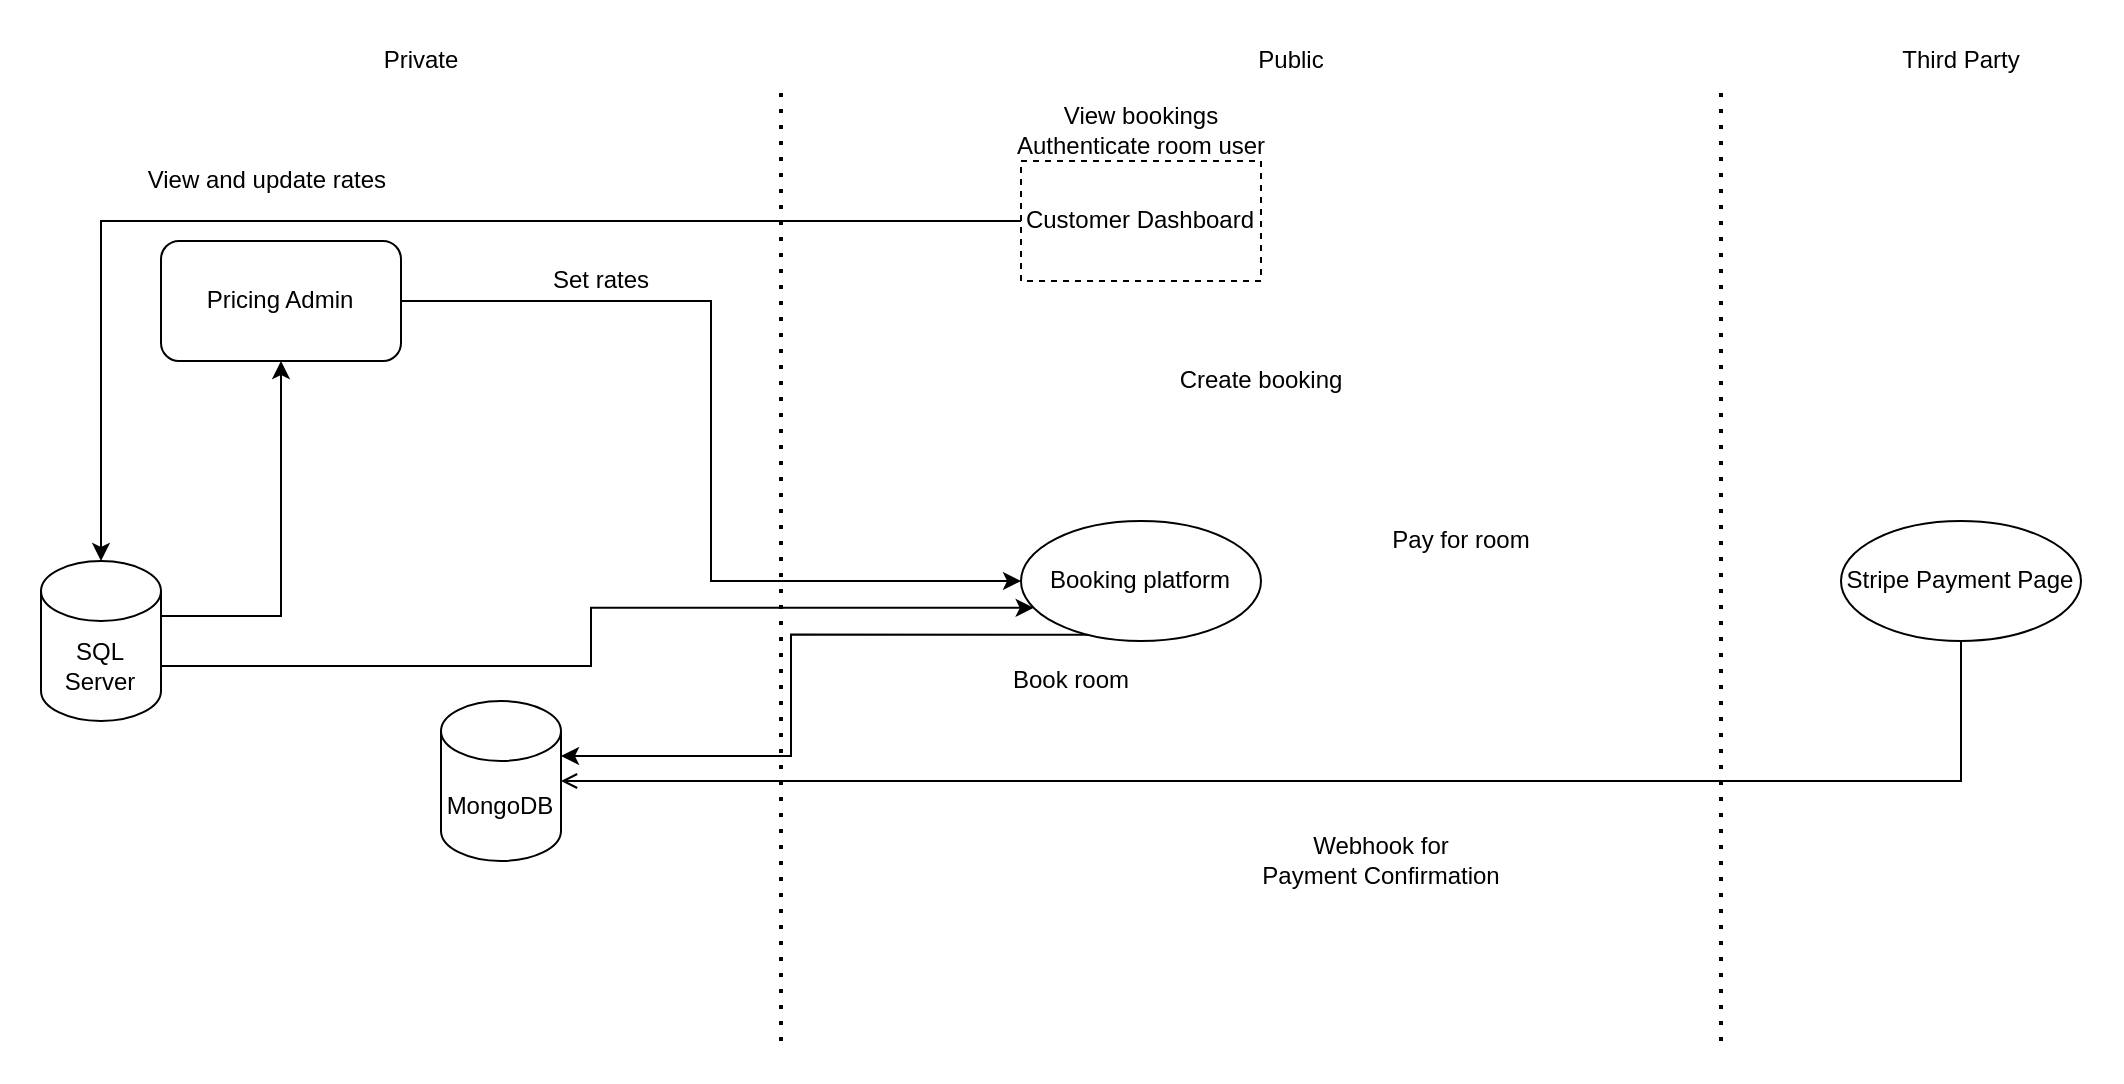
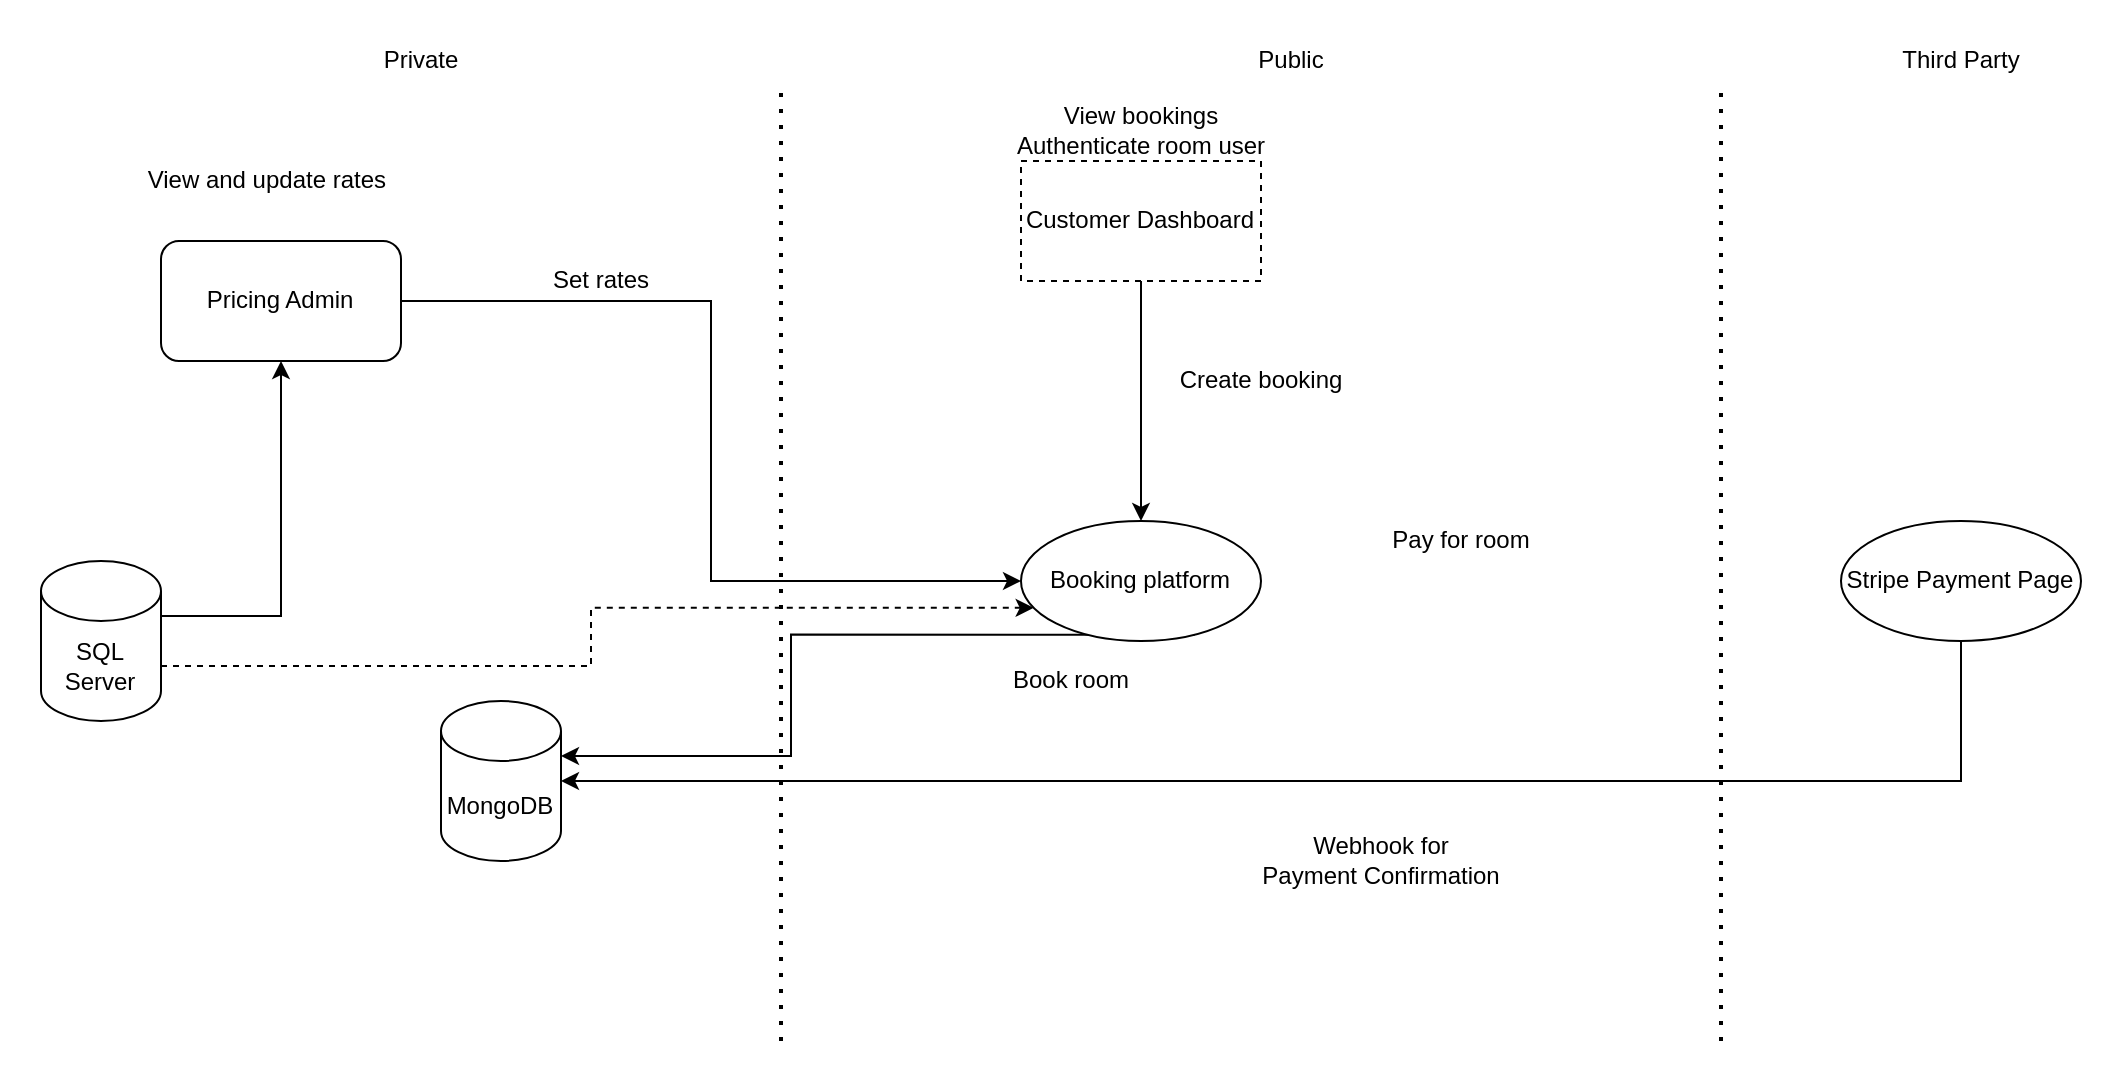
(398, 221) -> (1141, 394)
(498, 666) -> (498, 666)
(572, 781) -> (576, 781)
